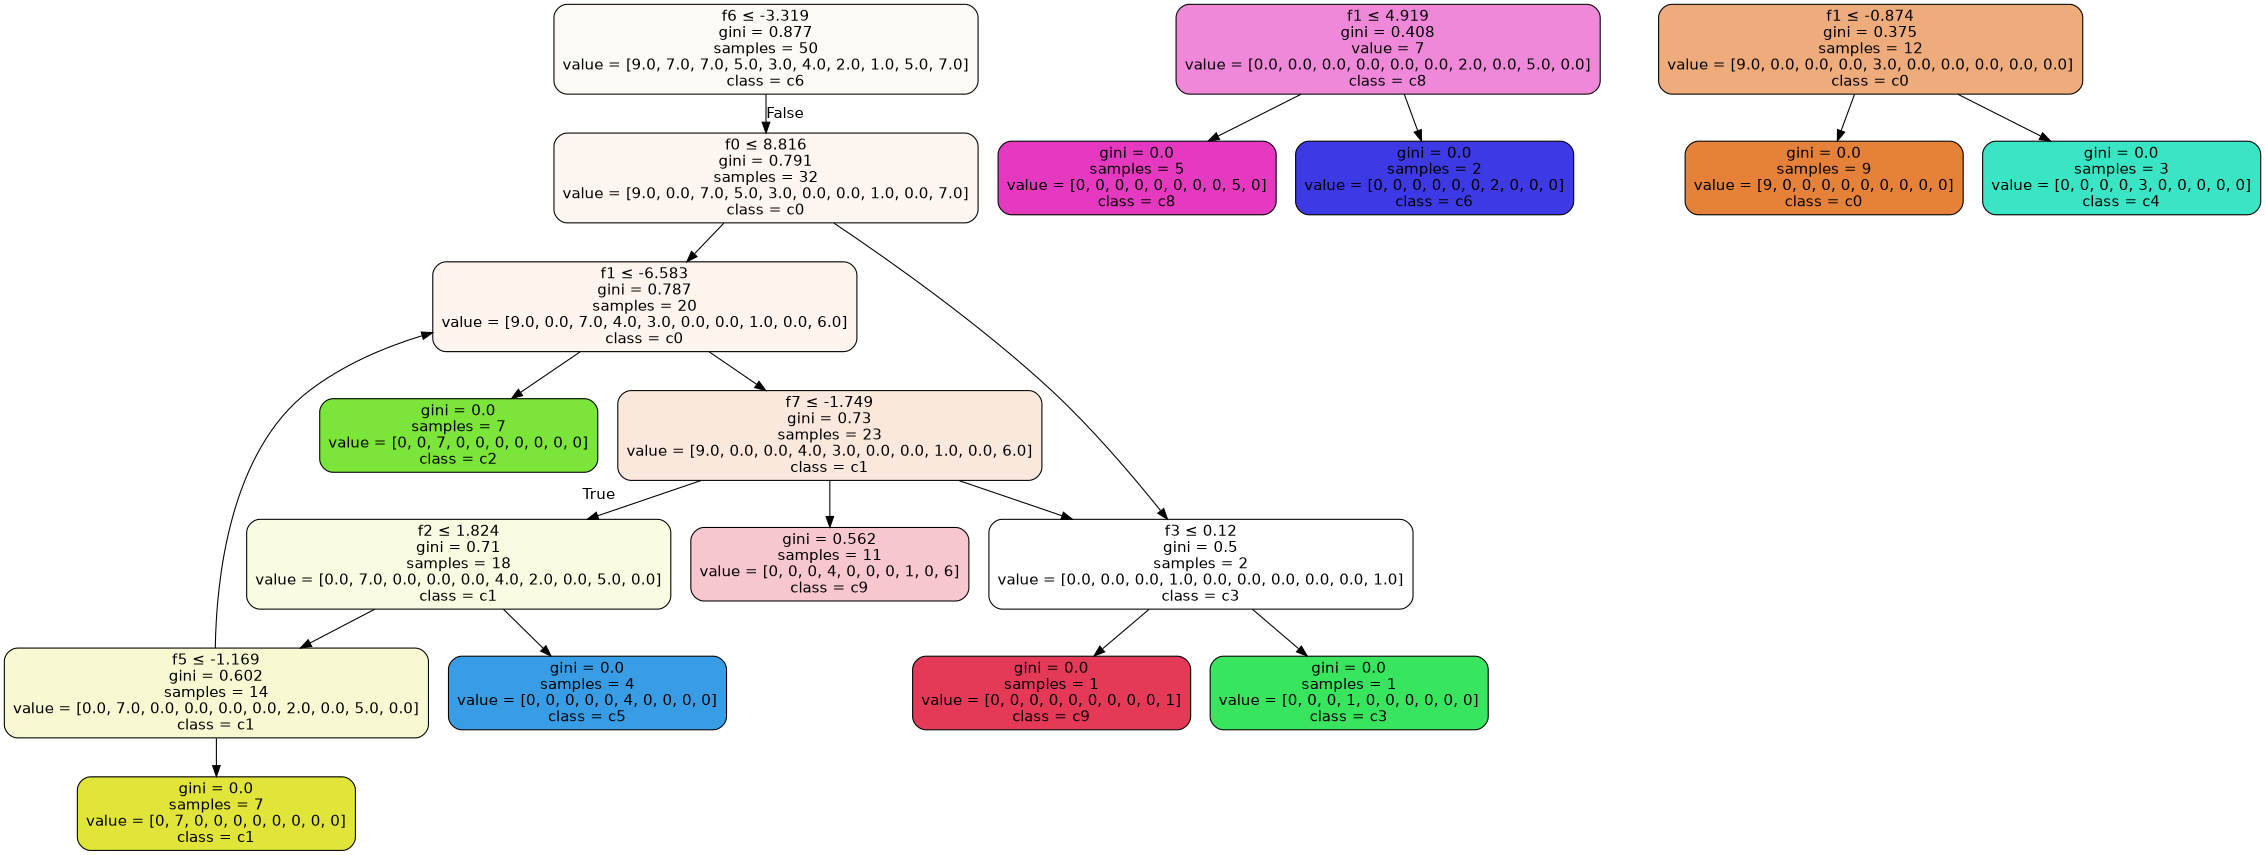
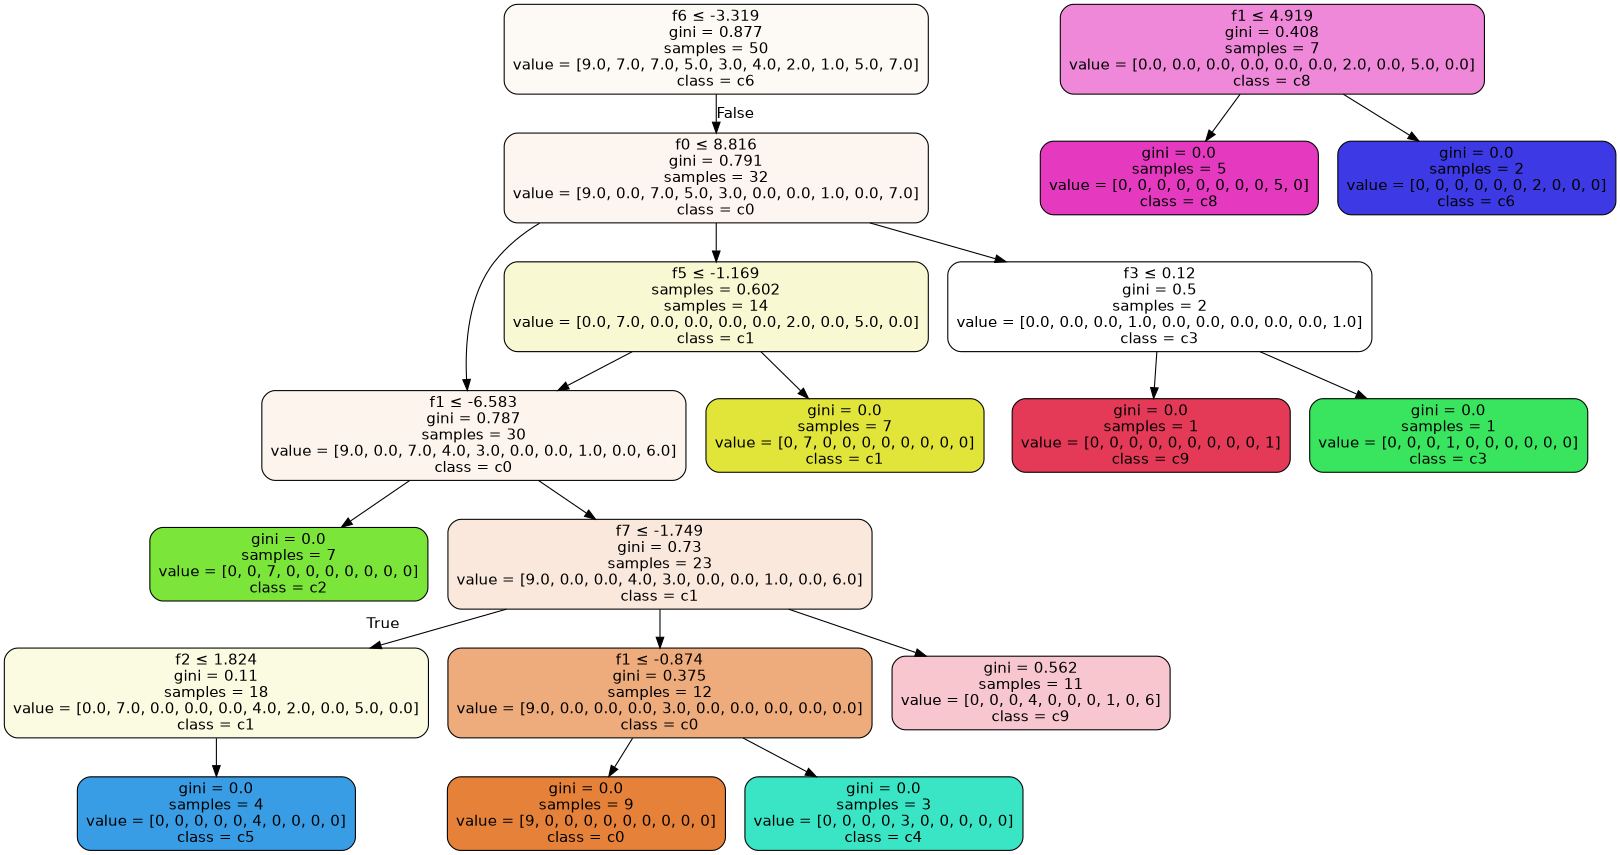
(1388, 49) -> (1272, 49)
(645, 306) -> (474, 435)
(1010, 498) -> (660, 623)
(459, 547) -> (216, 676)
(342, 626) -> (716, 237)
(216, 676) -> (716, 290)
